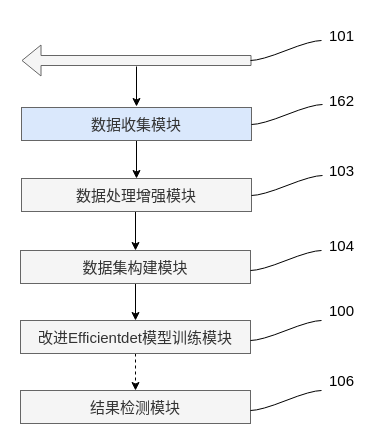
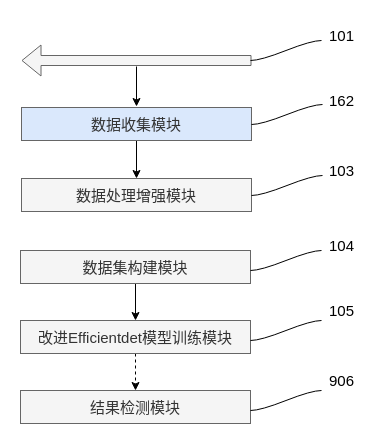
(136, 227) -> none
(342, 311) -> (342, 311)
(342, 381) -> (342, 381)
